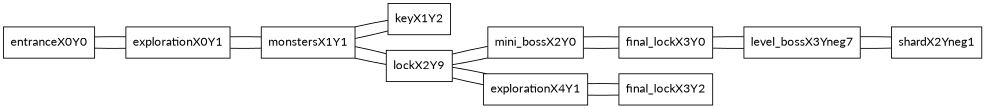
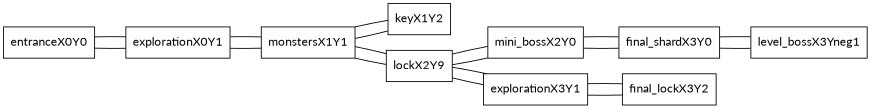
(666, 43) -> (669, 43)
(802, 43) -> (809, 43)
(937, 43) -> none
(536, 89) -> (536, 89)
